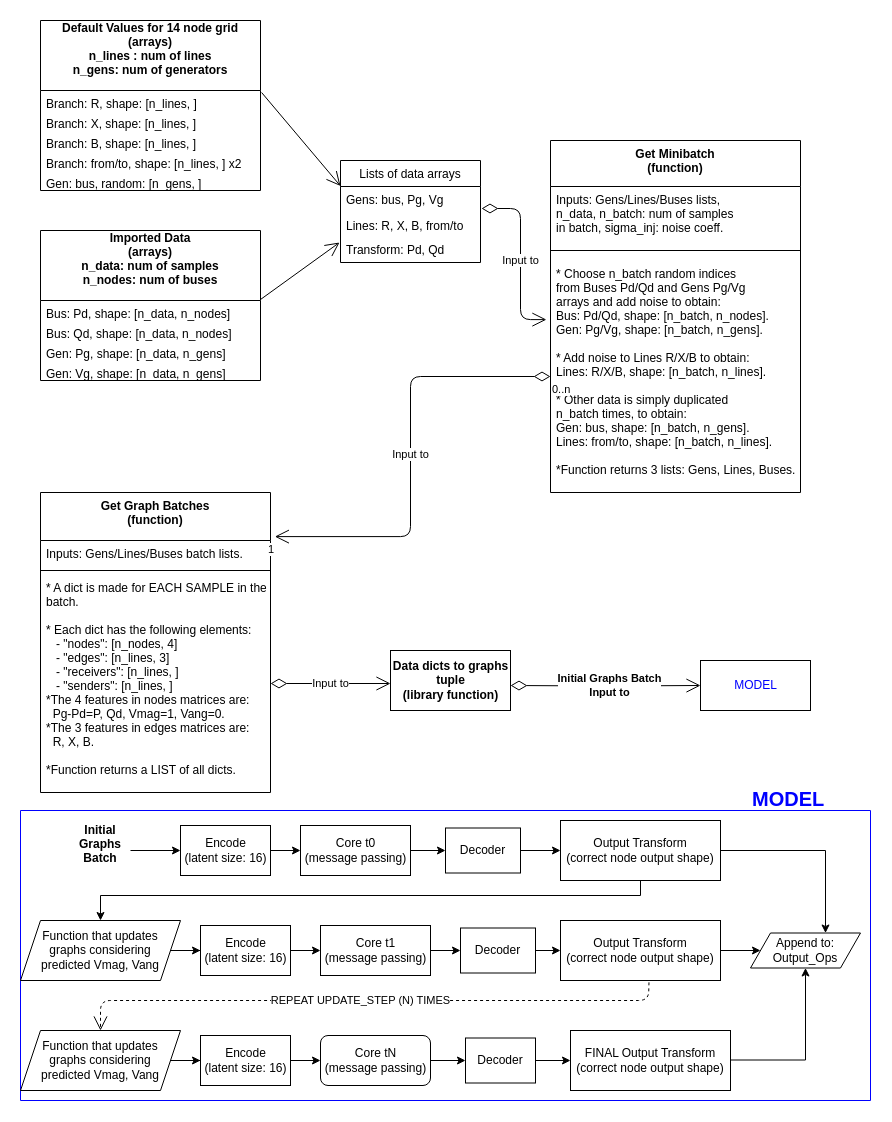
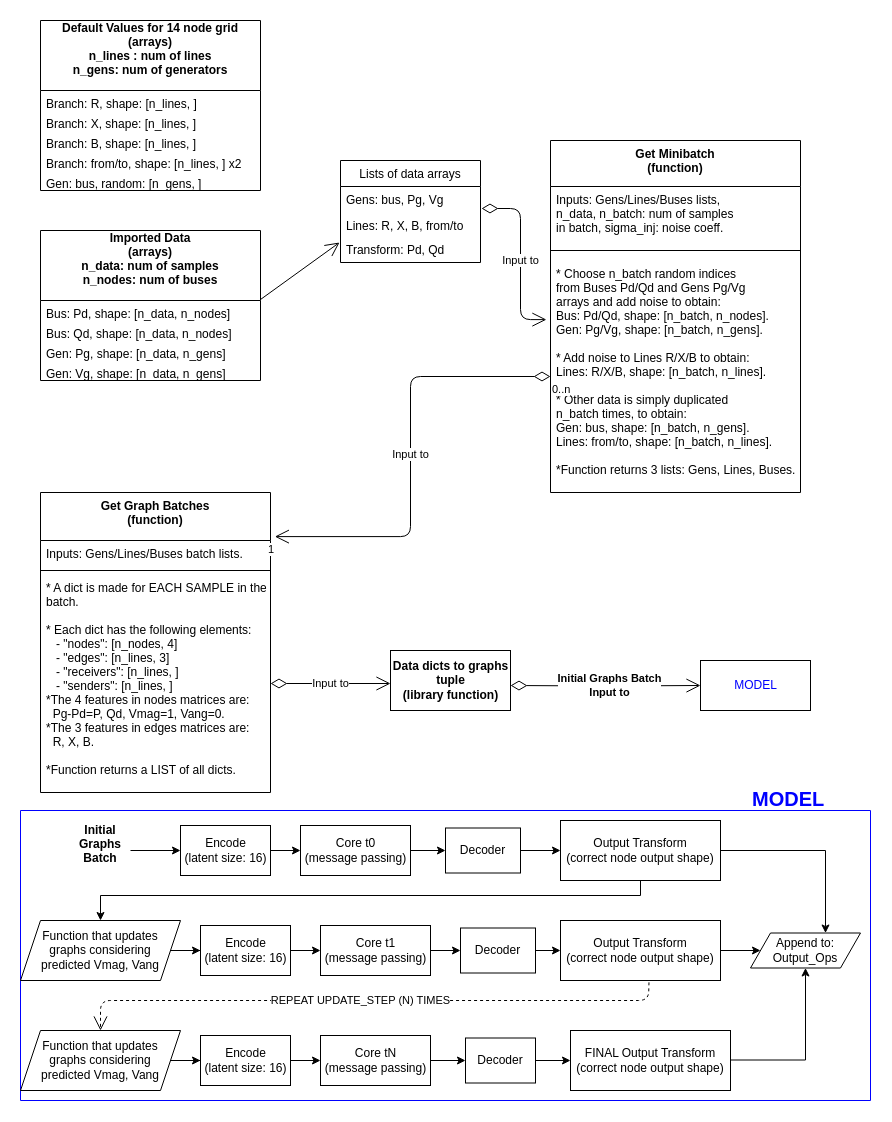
(300, 138) -> none
(376, 1061) -> (376, 1061)
